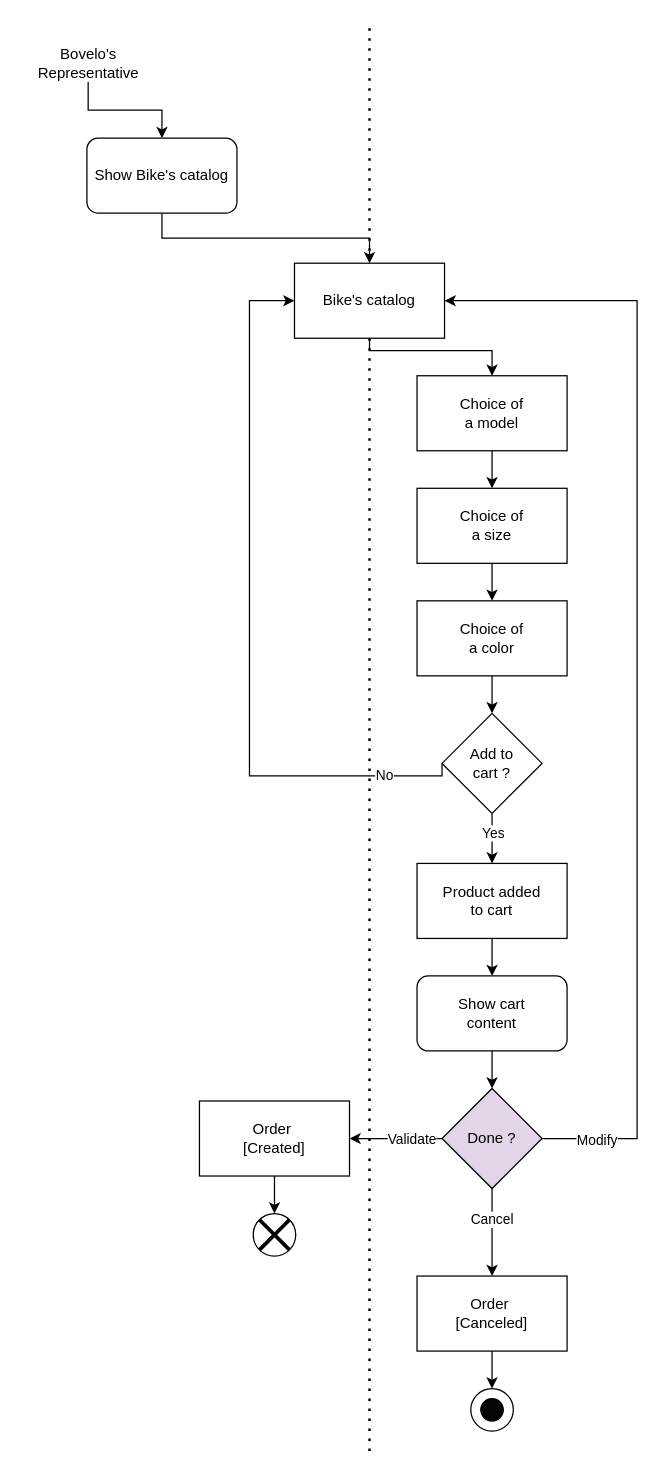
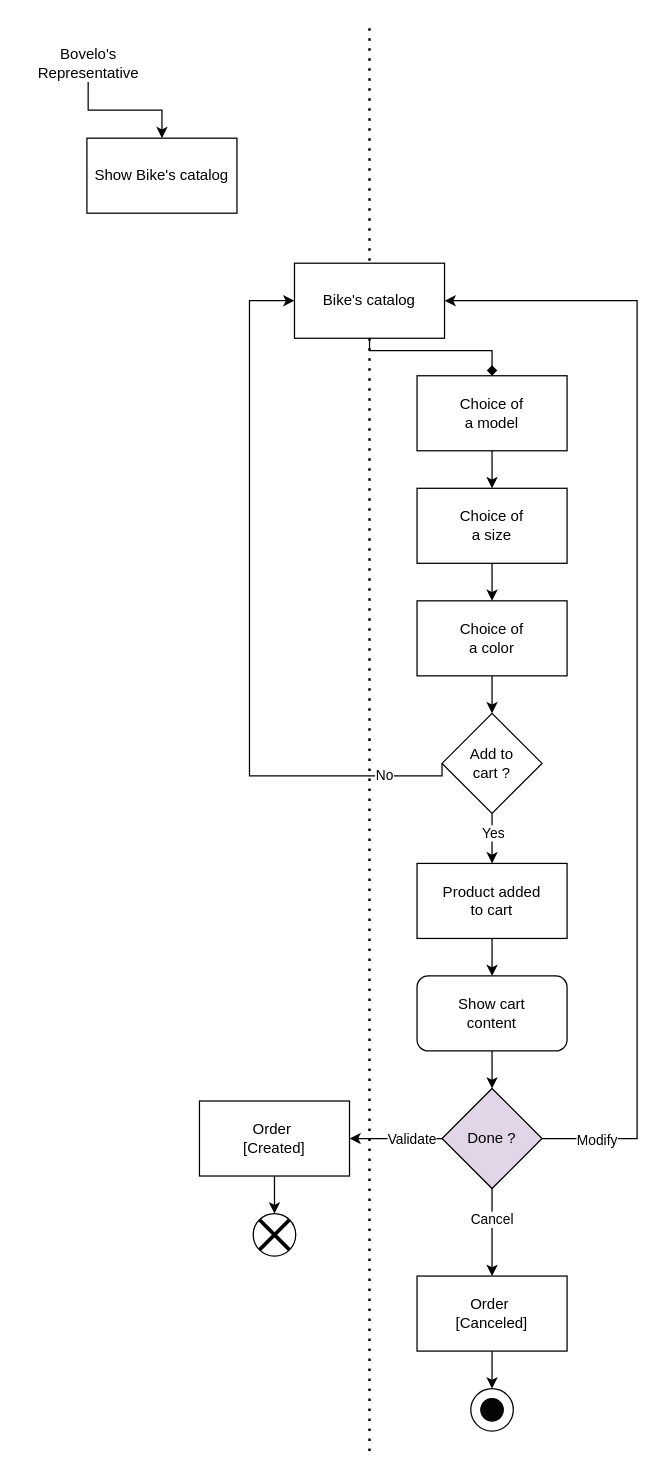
(162, 176) -> (162, 176)
(251, 238) -> none
(492, 366) -> (492, 365)
